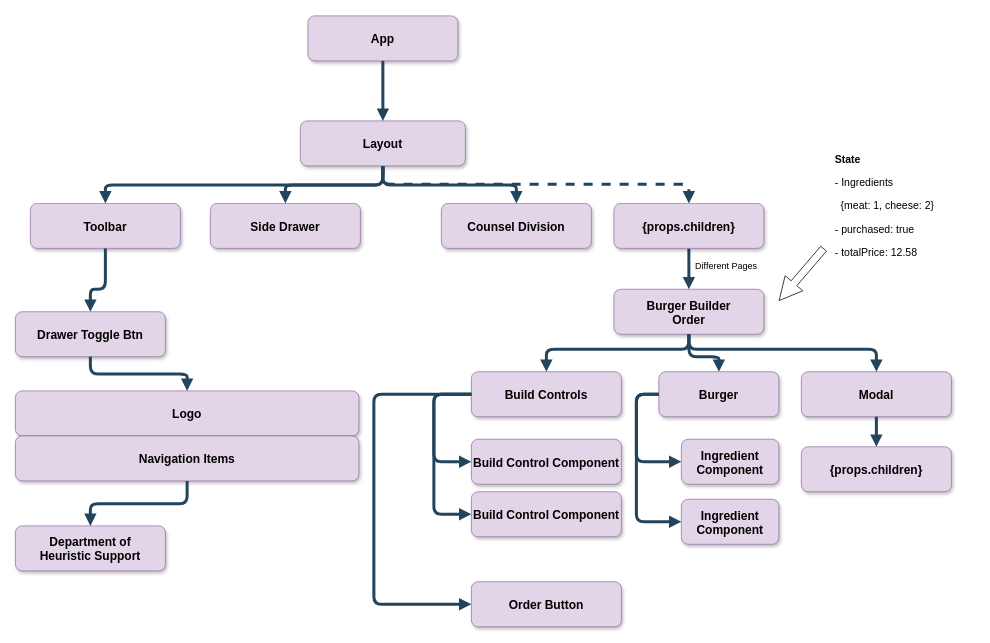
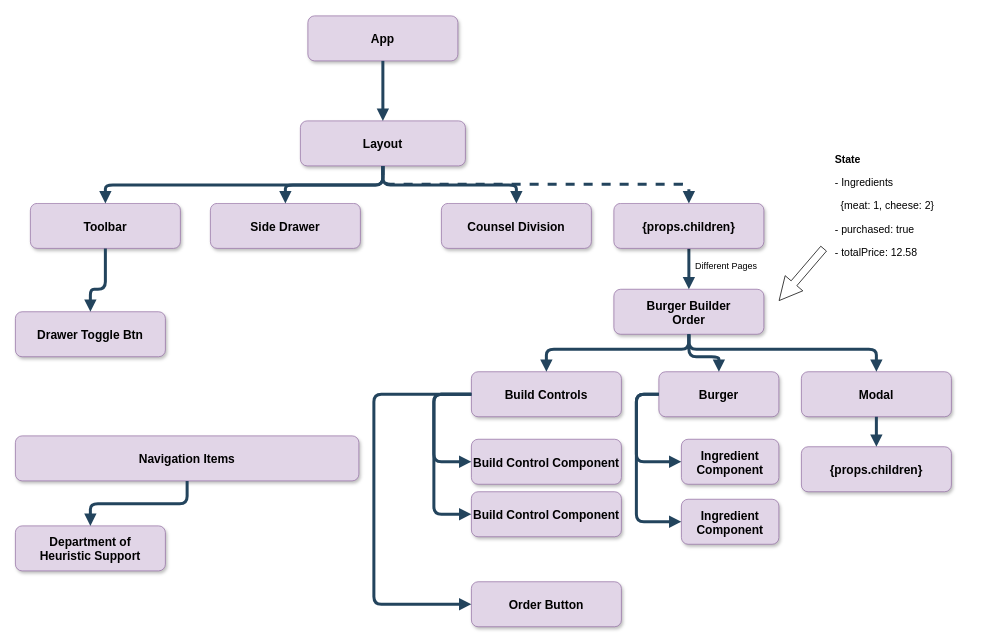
(135, 374) -> none
(187, 413) -> none
